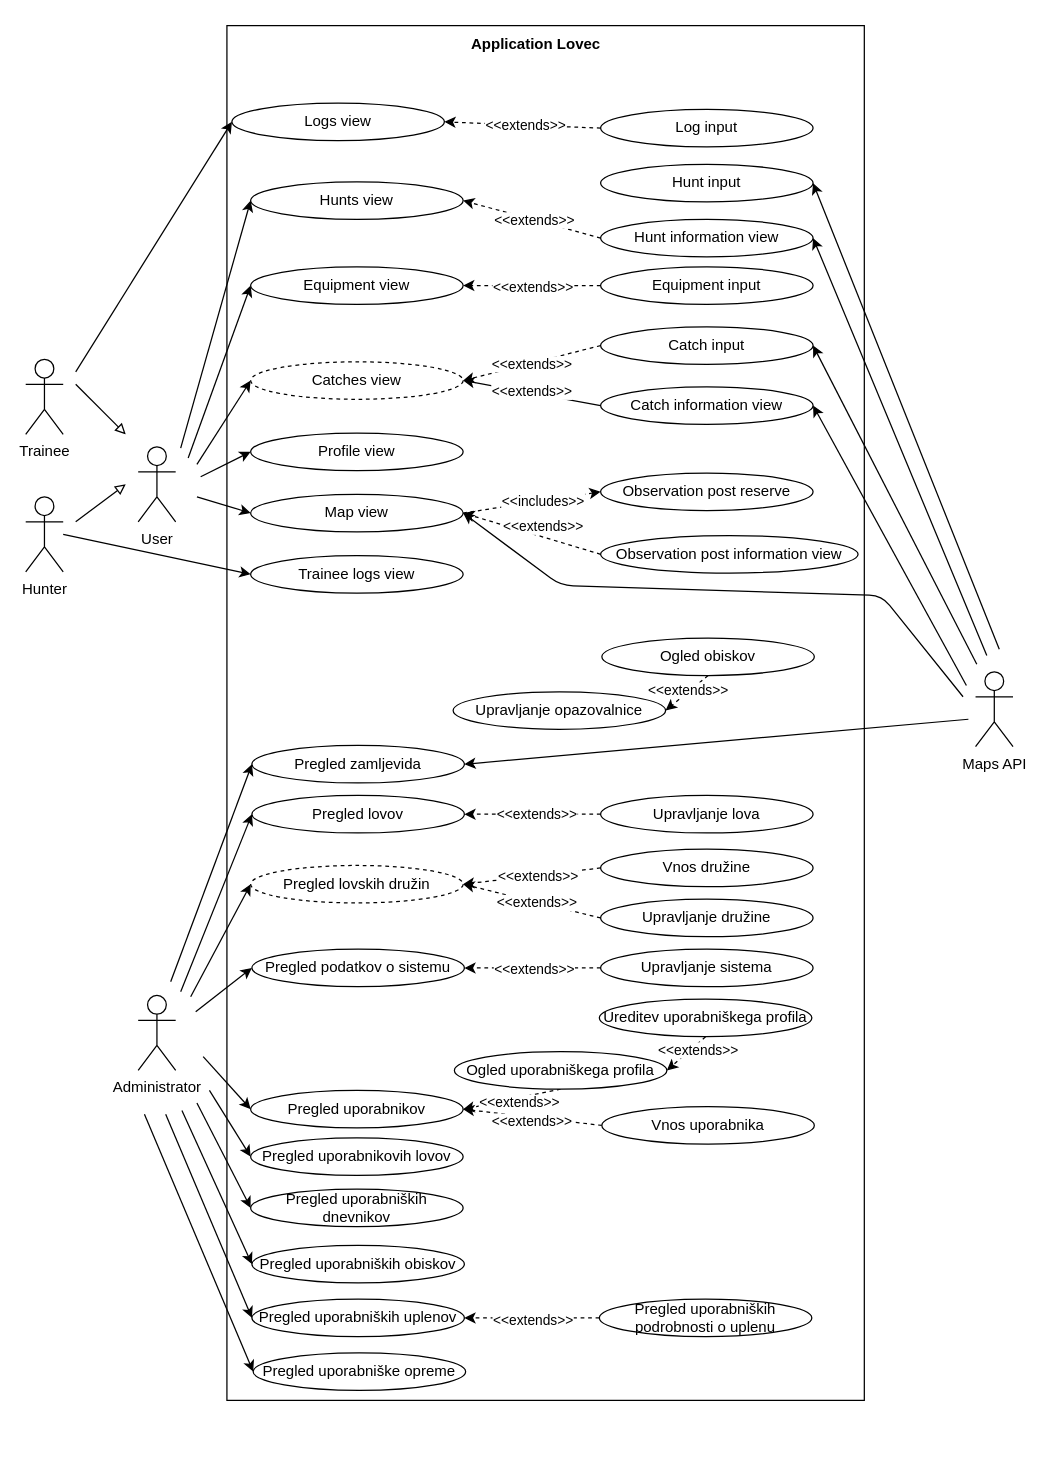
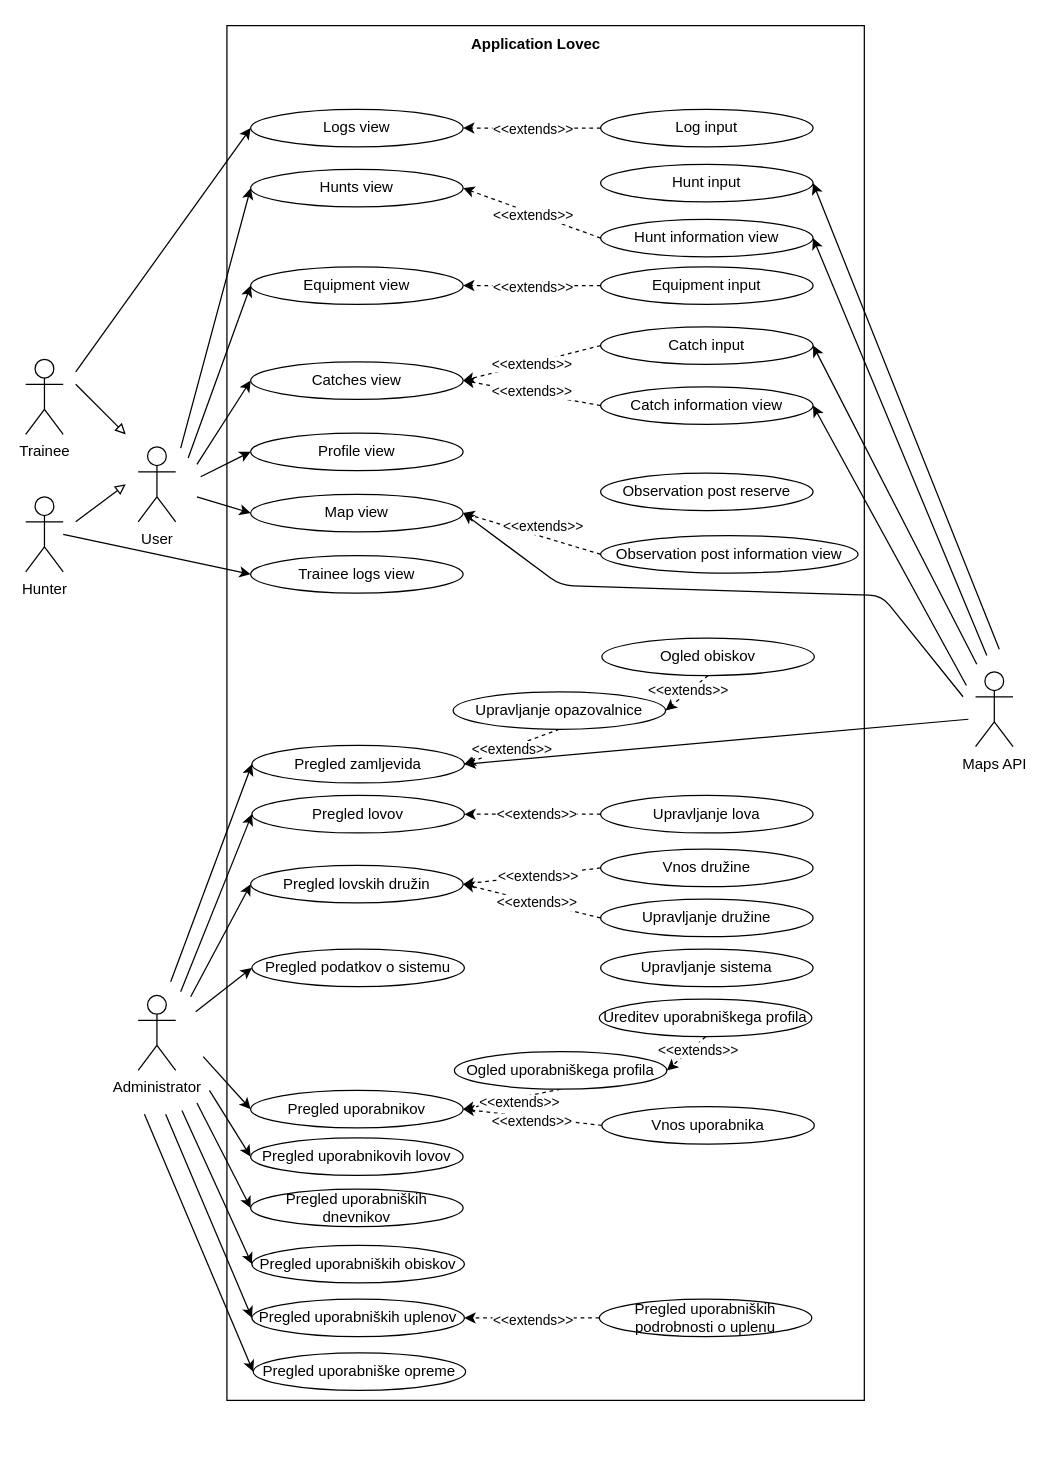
(338, 122) -> (357, 128)
(357, 201) -> (357, 188)
(357, 381) -> (357, 381)
(584, 403) -> (584, 403)
(526, 503) -> none
none -> (516, 745)
(357, 884) -> (357, 884)
(536, 968) -> none
